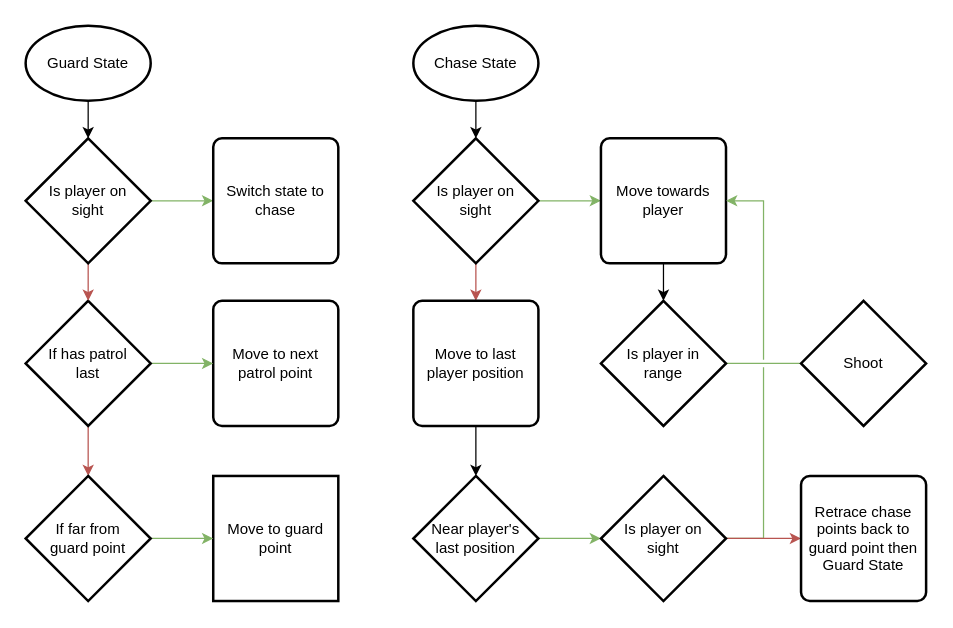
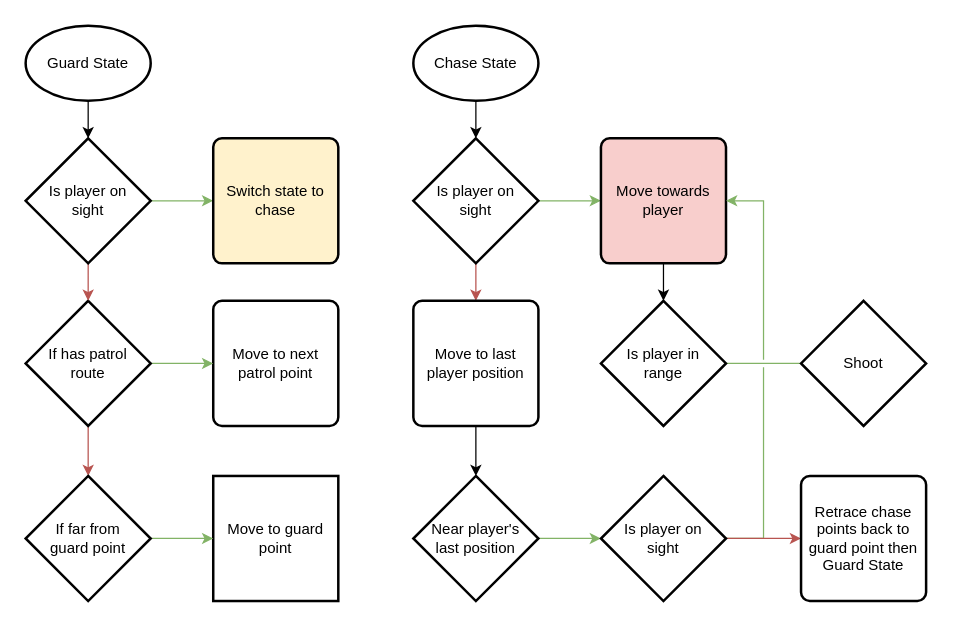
(276, 201) -> (276, 201)
(663, 201) -> (663, 201)
(88, 363) -> (88, 363)
